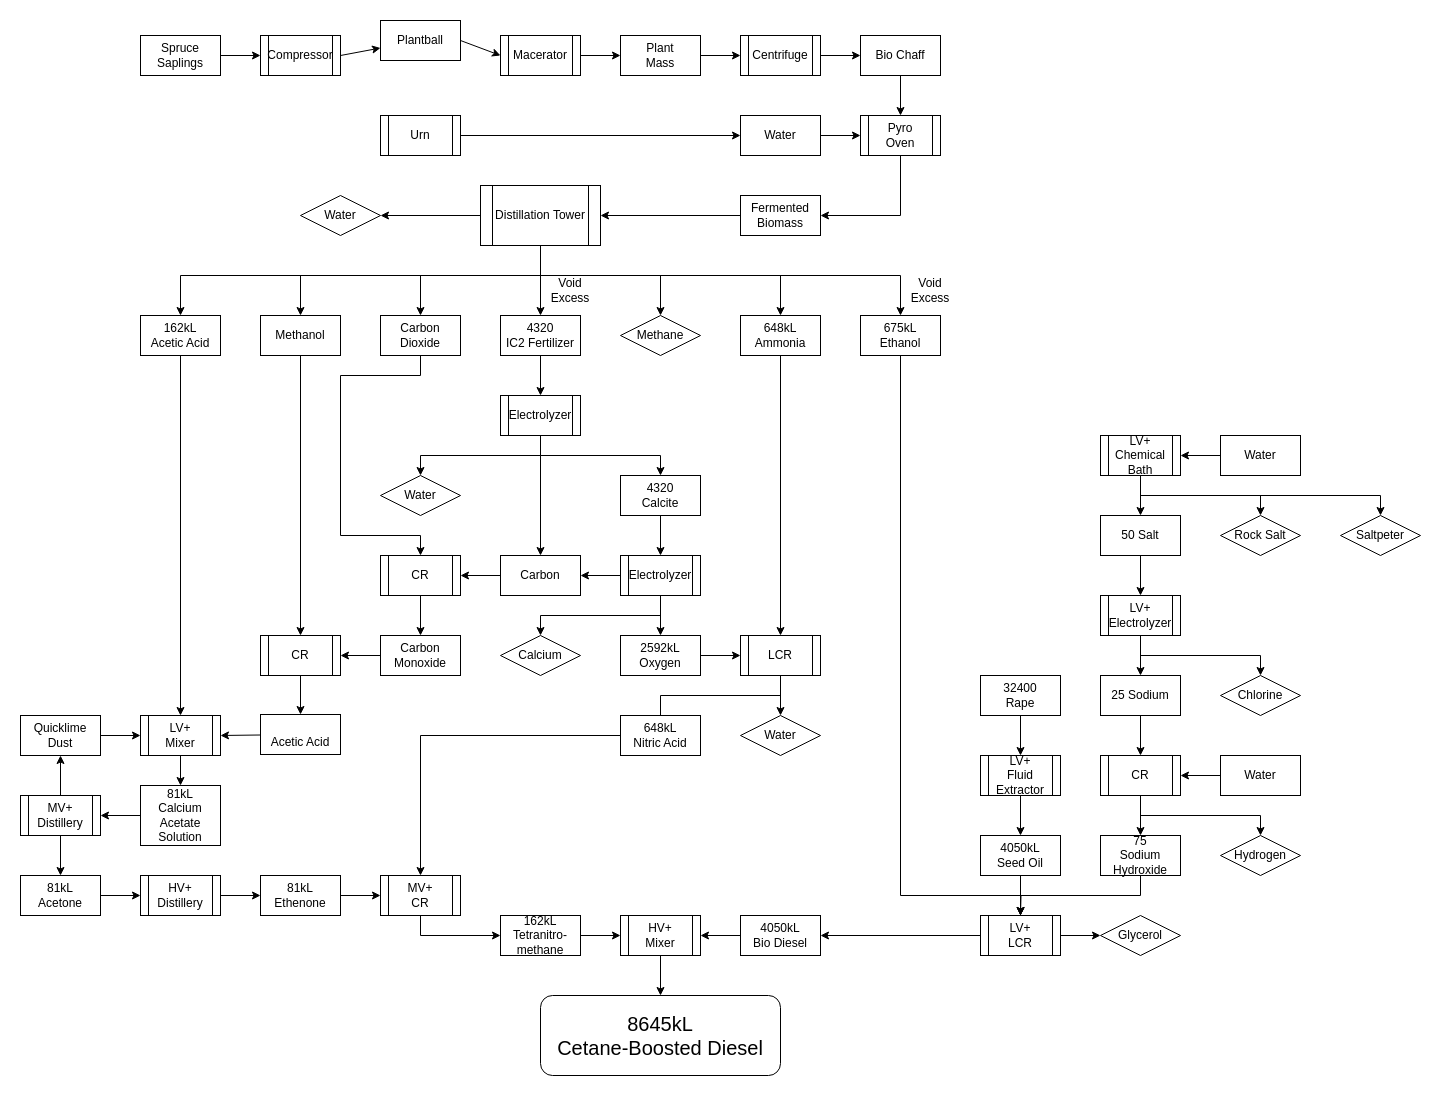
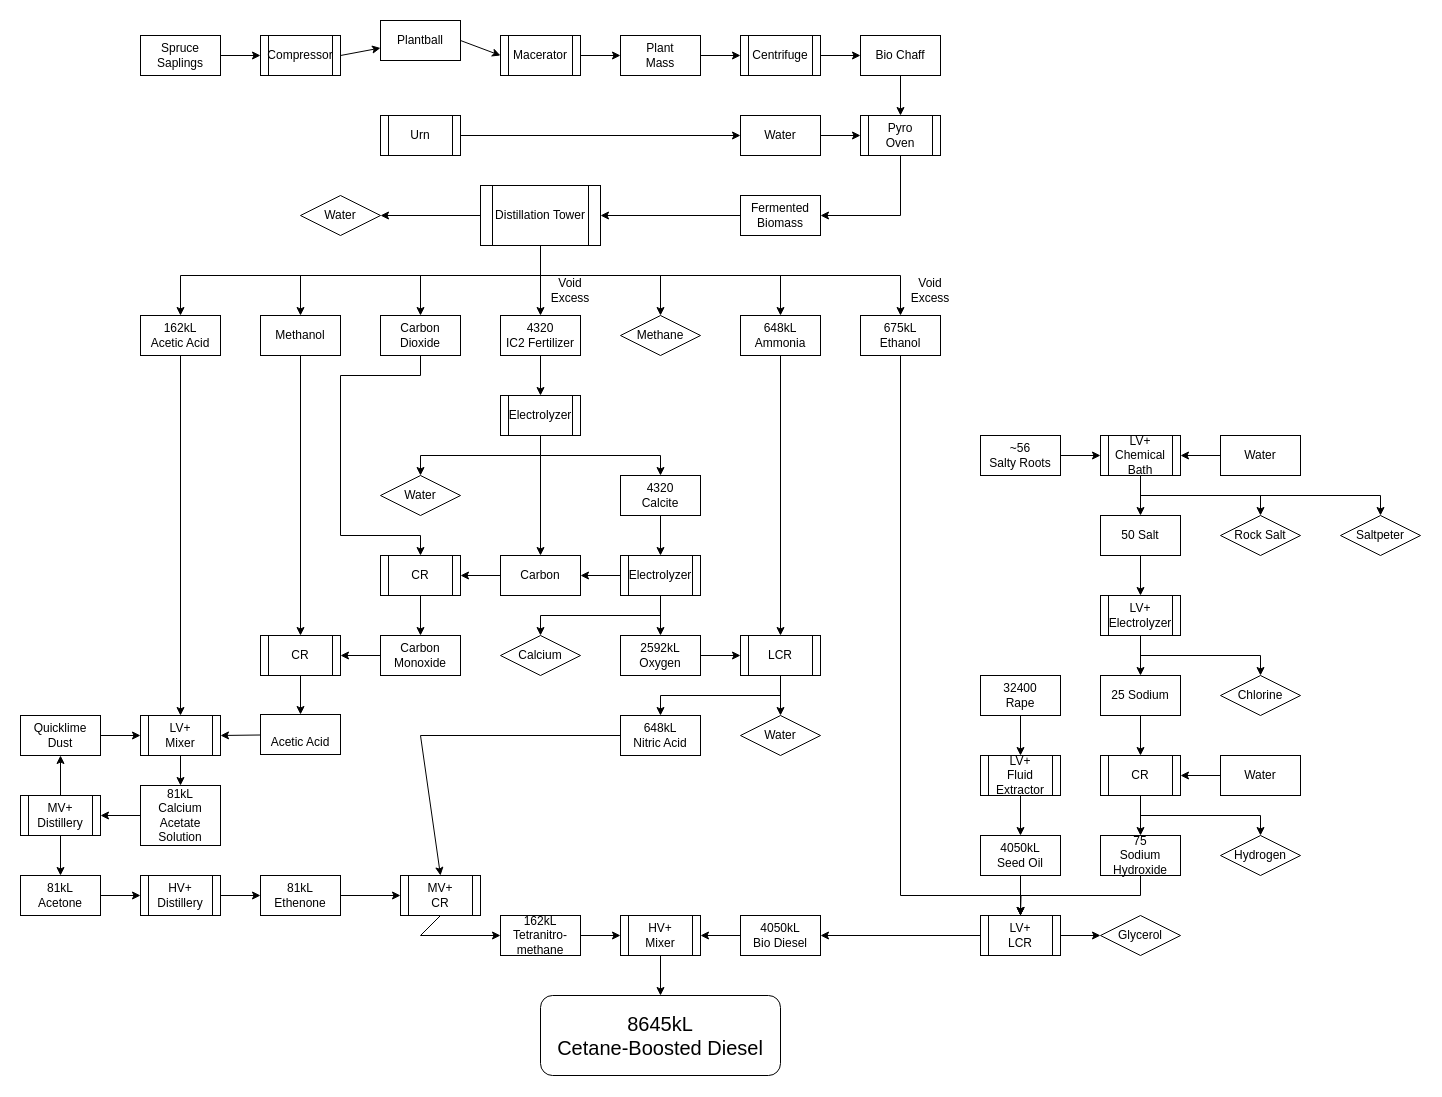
none -> (1021, 456)
none -> (1077, 456)
(661, 710) -> (661, 707)
(421, 896) -> (441, 896)
